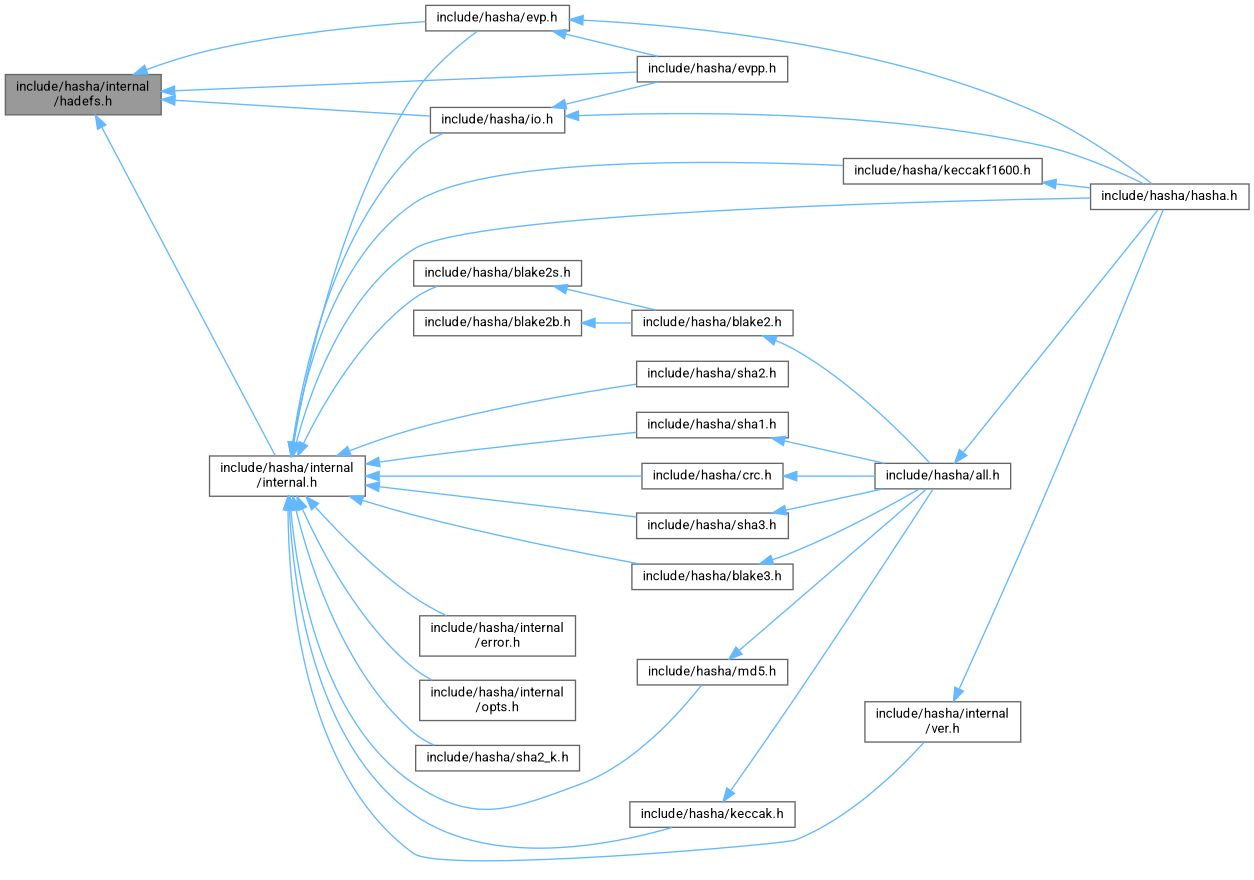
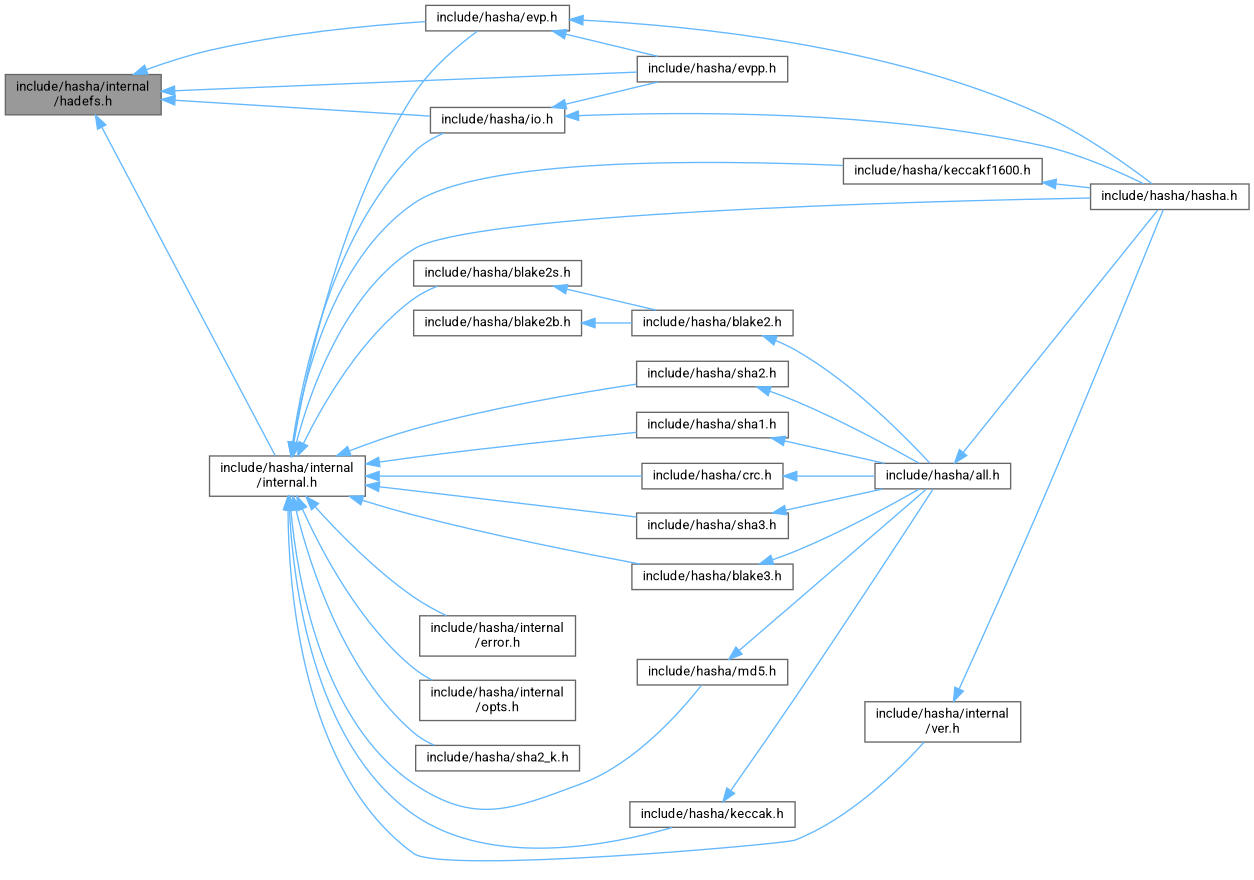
none -> (846, 424)
